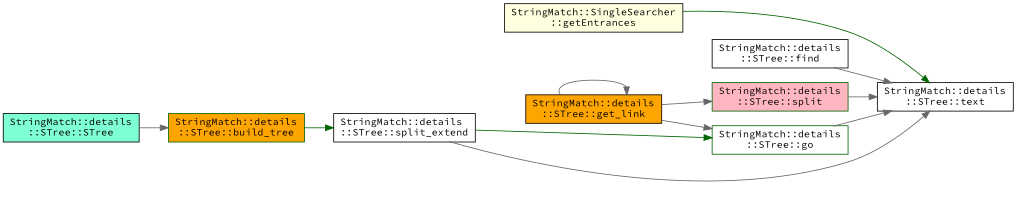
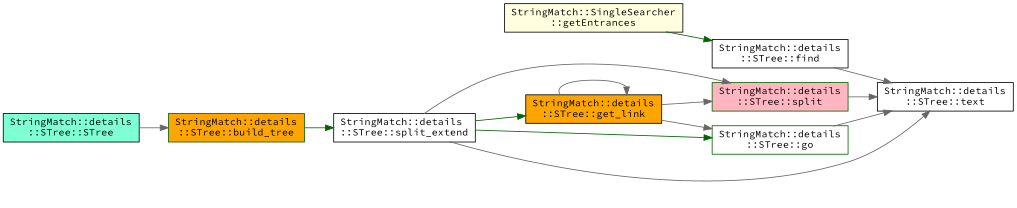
(810, 22) -> (685, 35)
none -> (569, 65)
none -> (497, 119)
